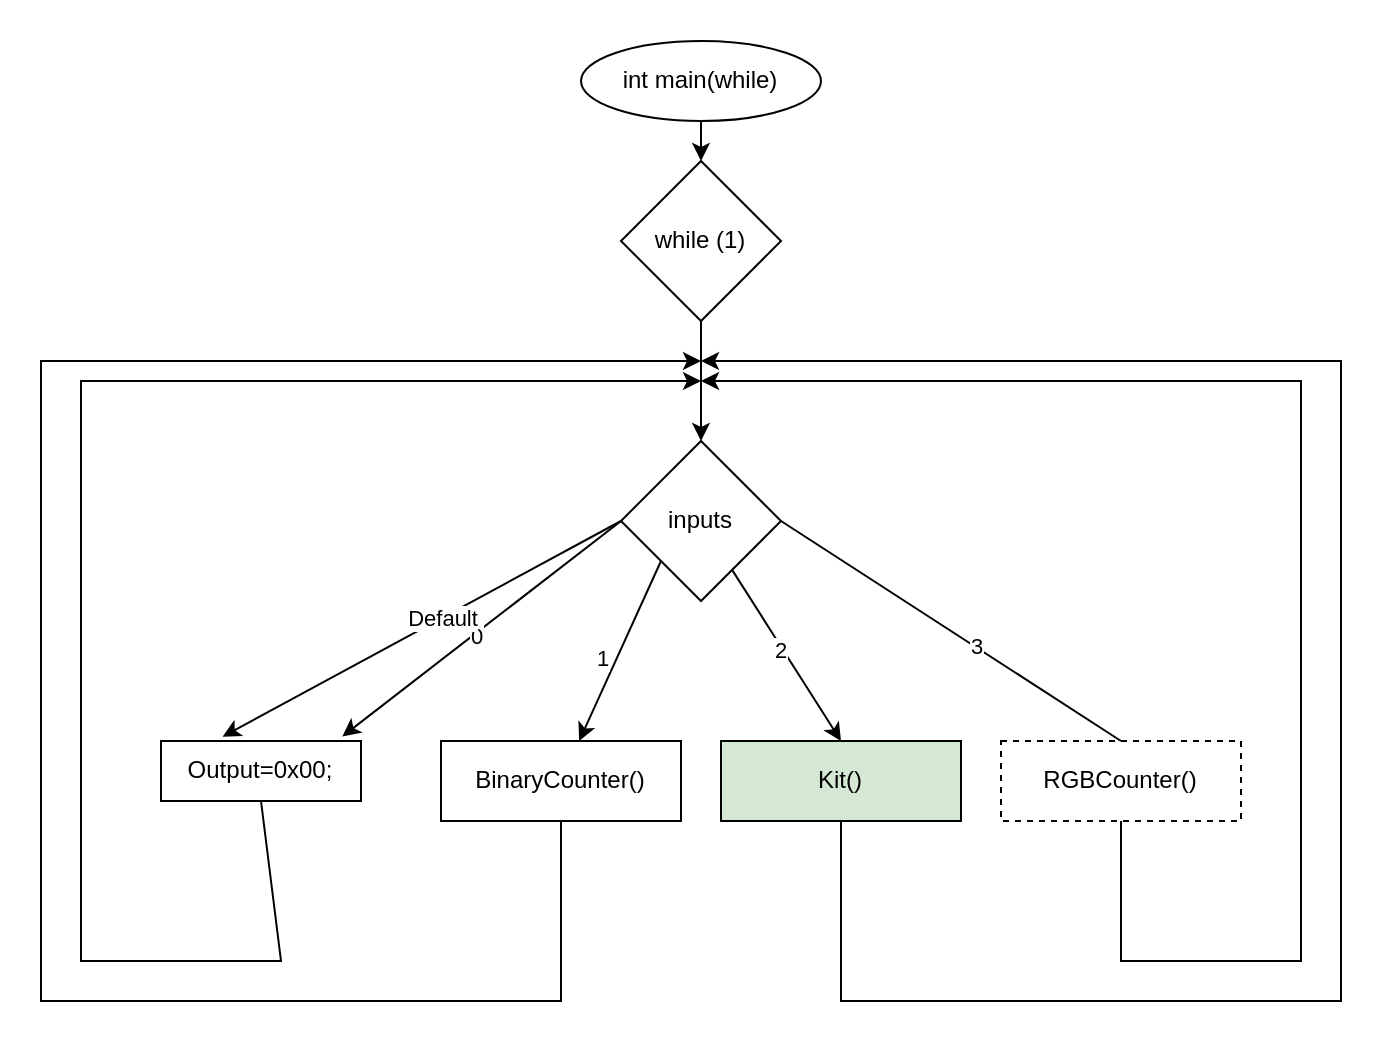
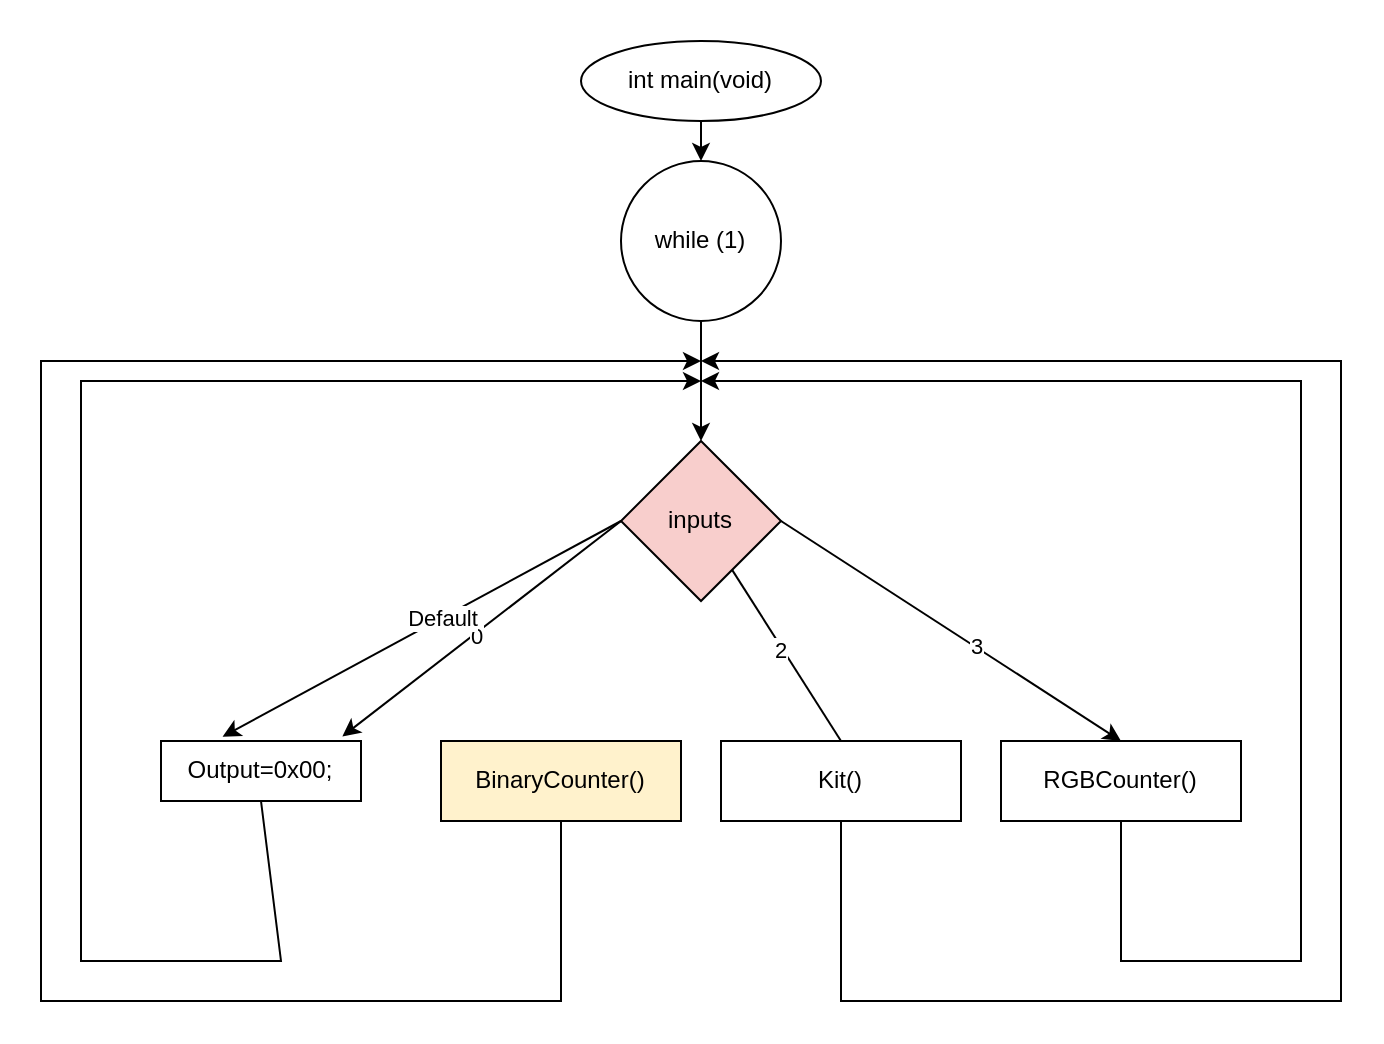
(701, 81) -> (701, 81)
(701, 241) -> (701, 241)
(701, 521) -> (701, 521)
(623, 645) -> none
(833, 729) -> (836, 733)
(1113, 736) -> (1109, 733)
(561, 781) -> (561, 781)
(841, 781) -> (841, 781)
(1121, 781) -> (1121, 781)
